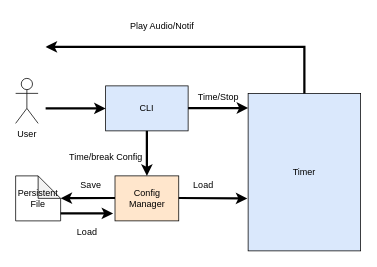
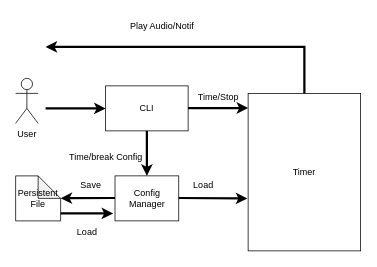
(147, 108) -> (147, 108)
(304, 172) -> (304, 172)
(147, 198) -> (147, 198)
